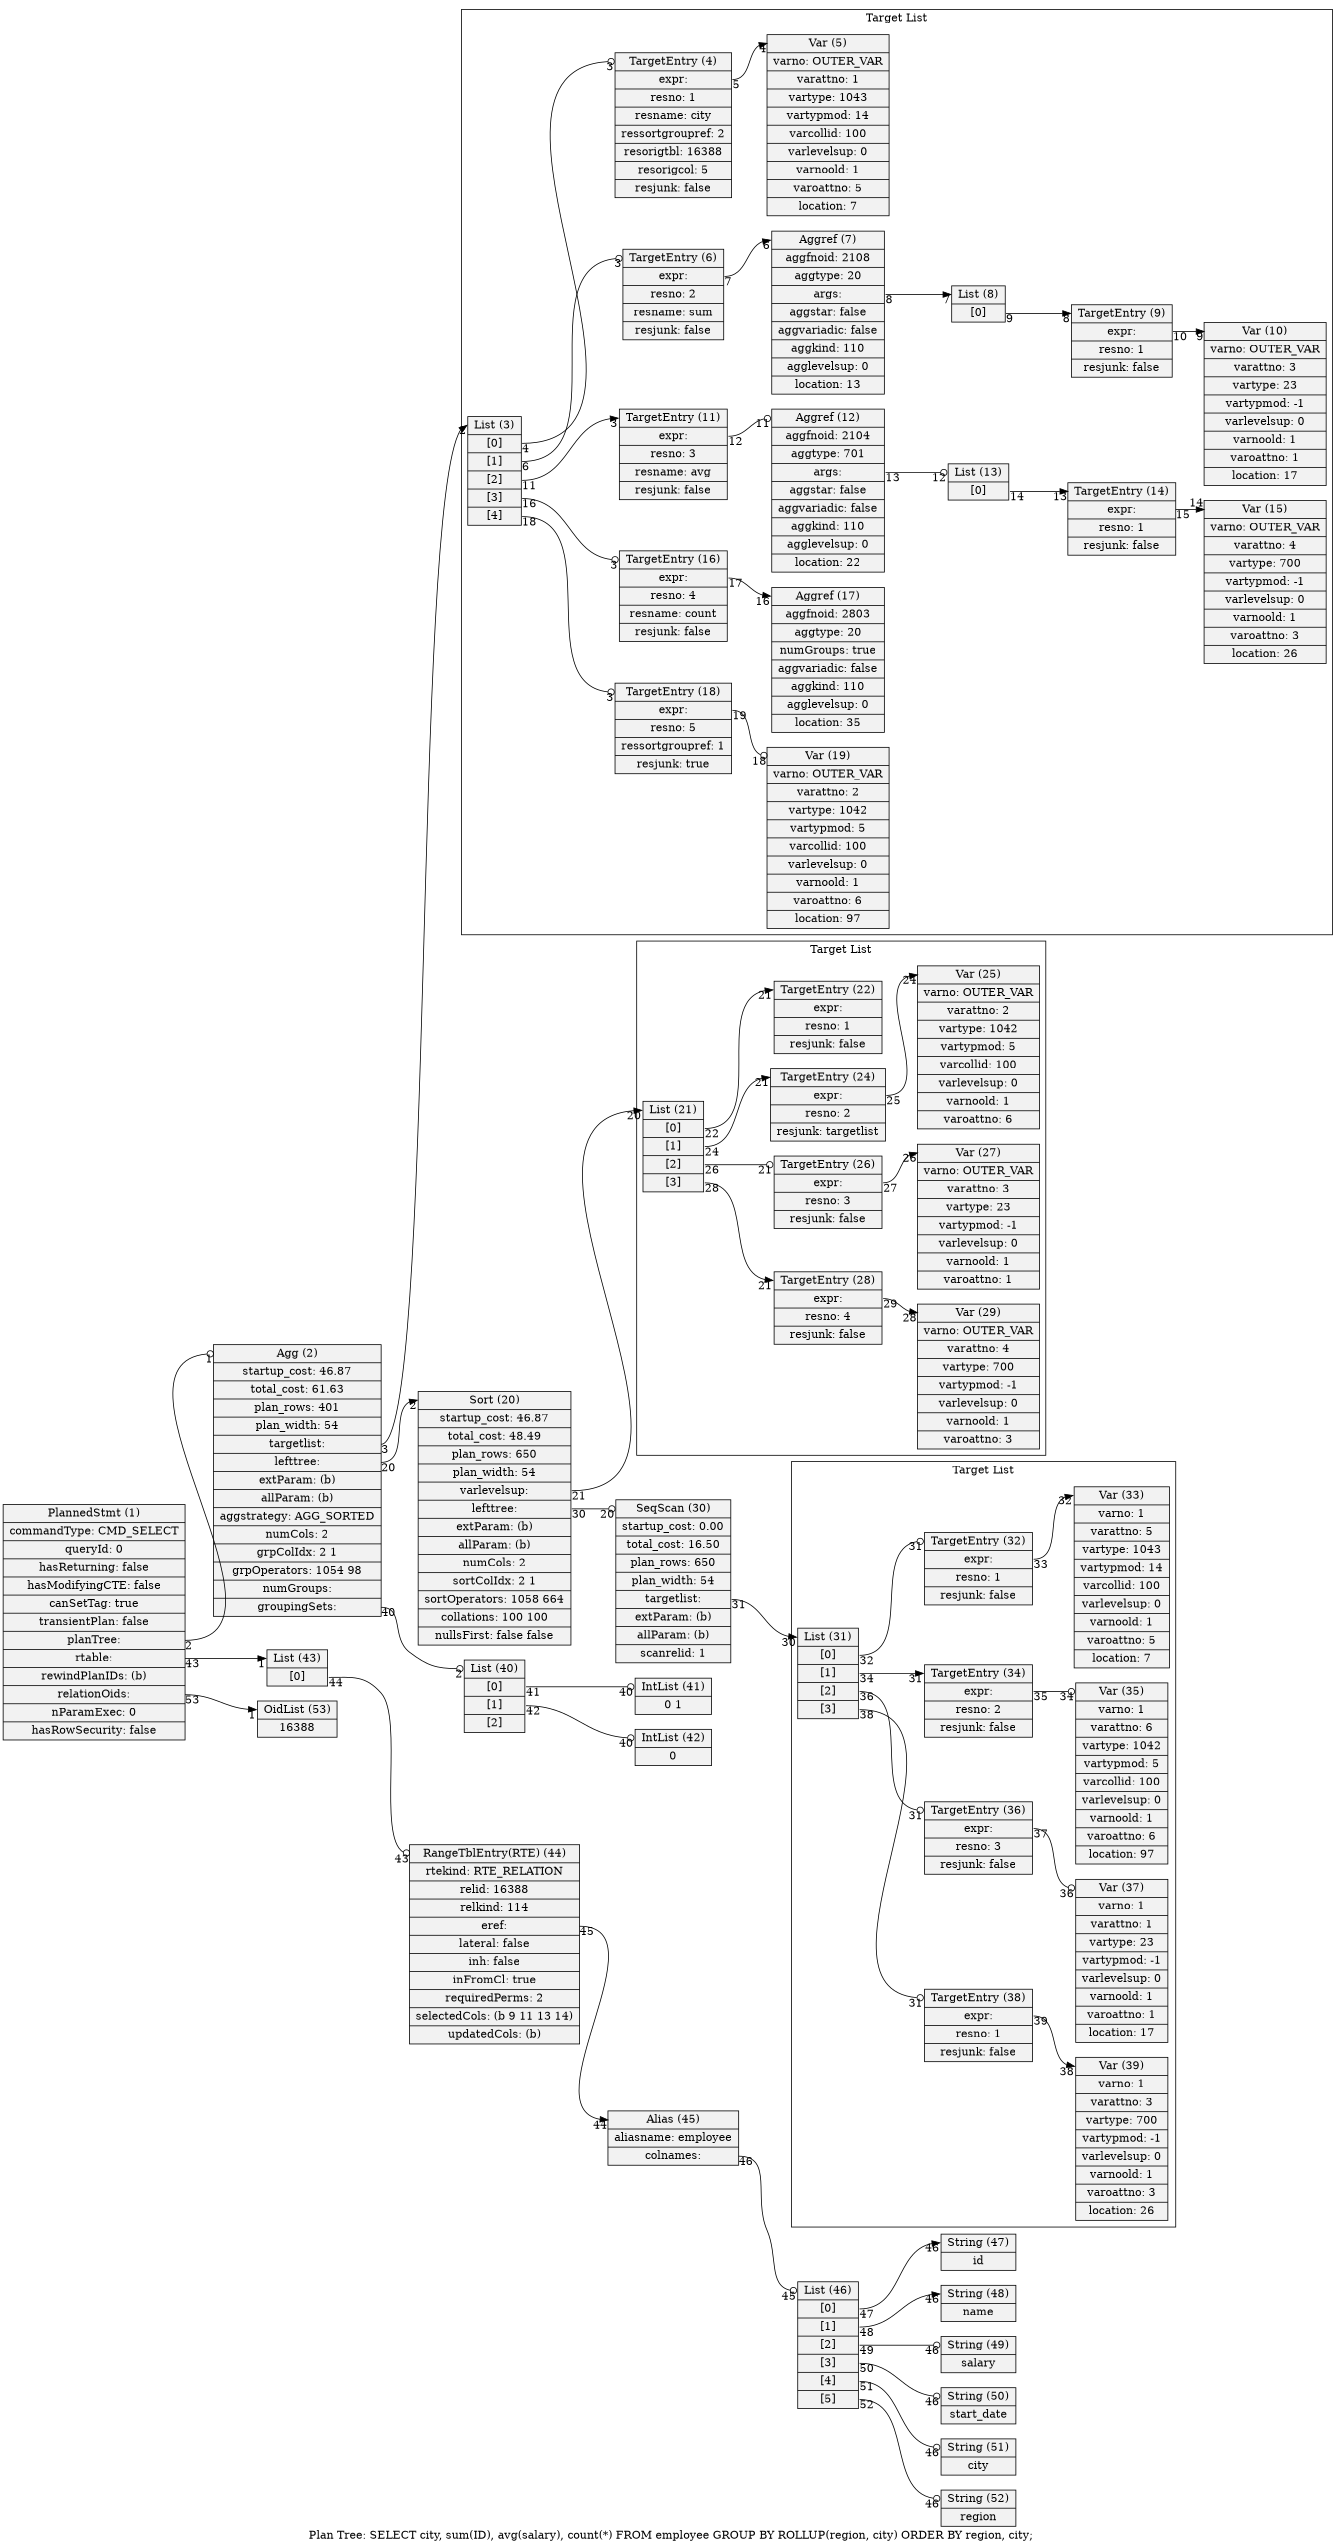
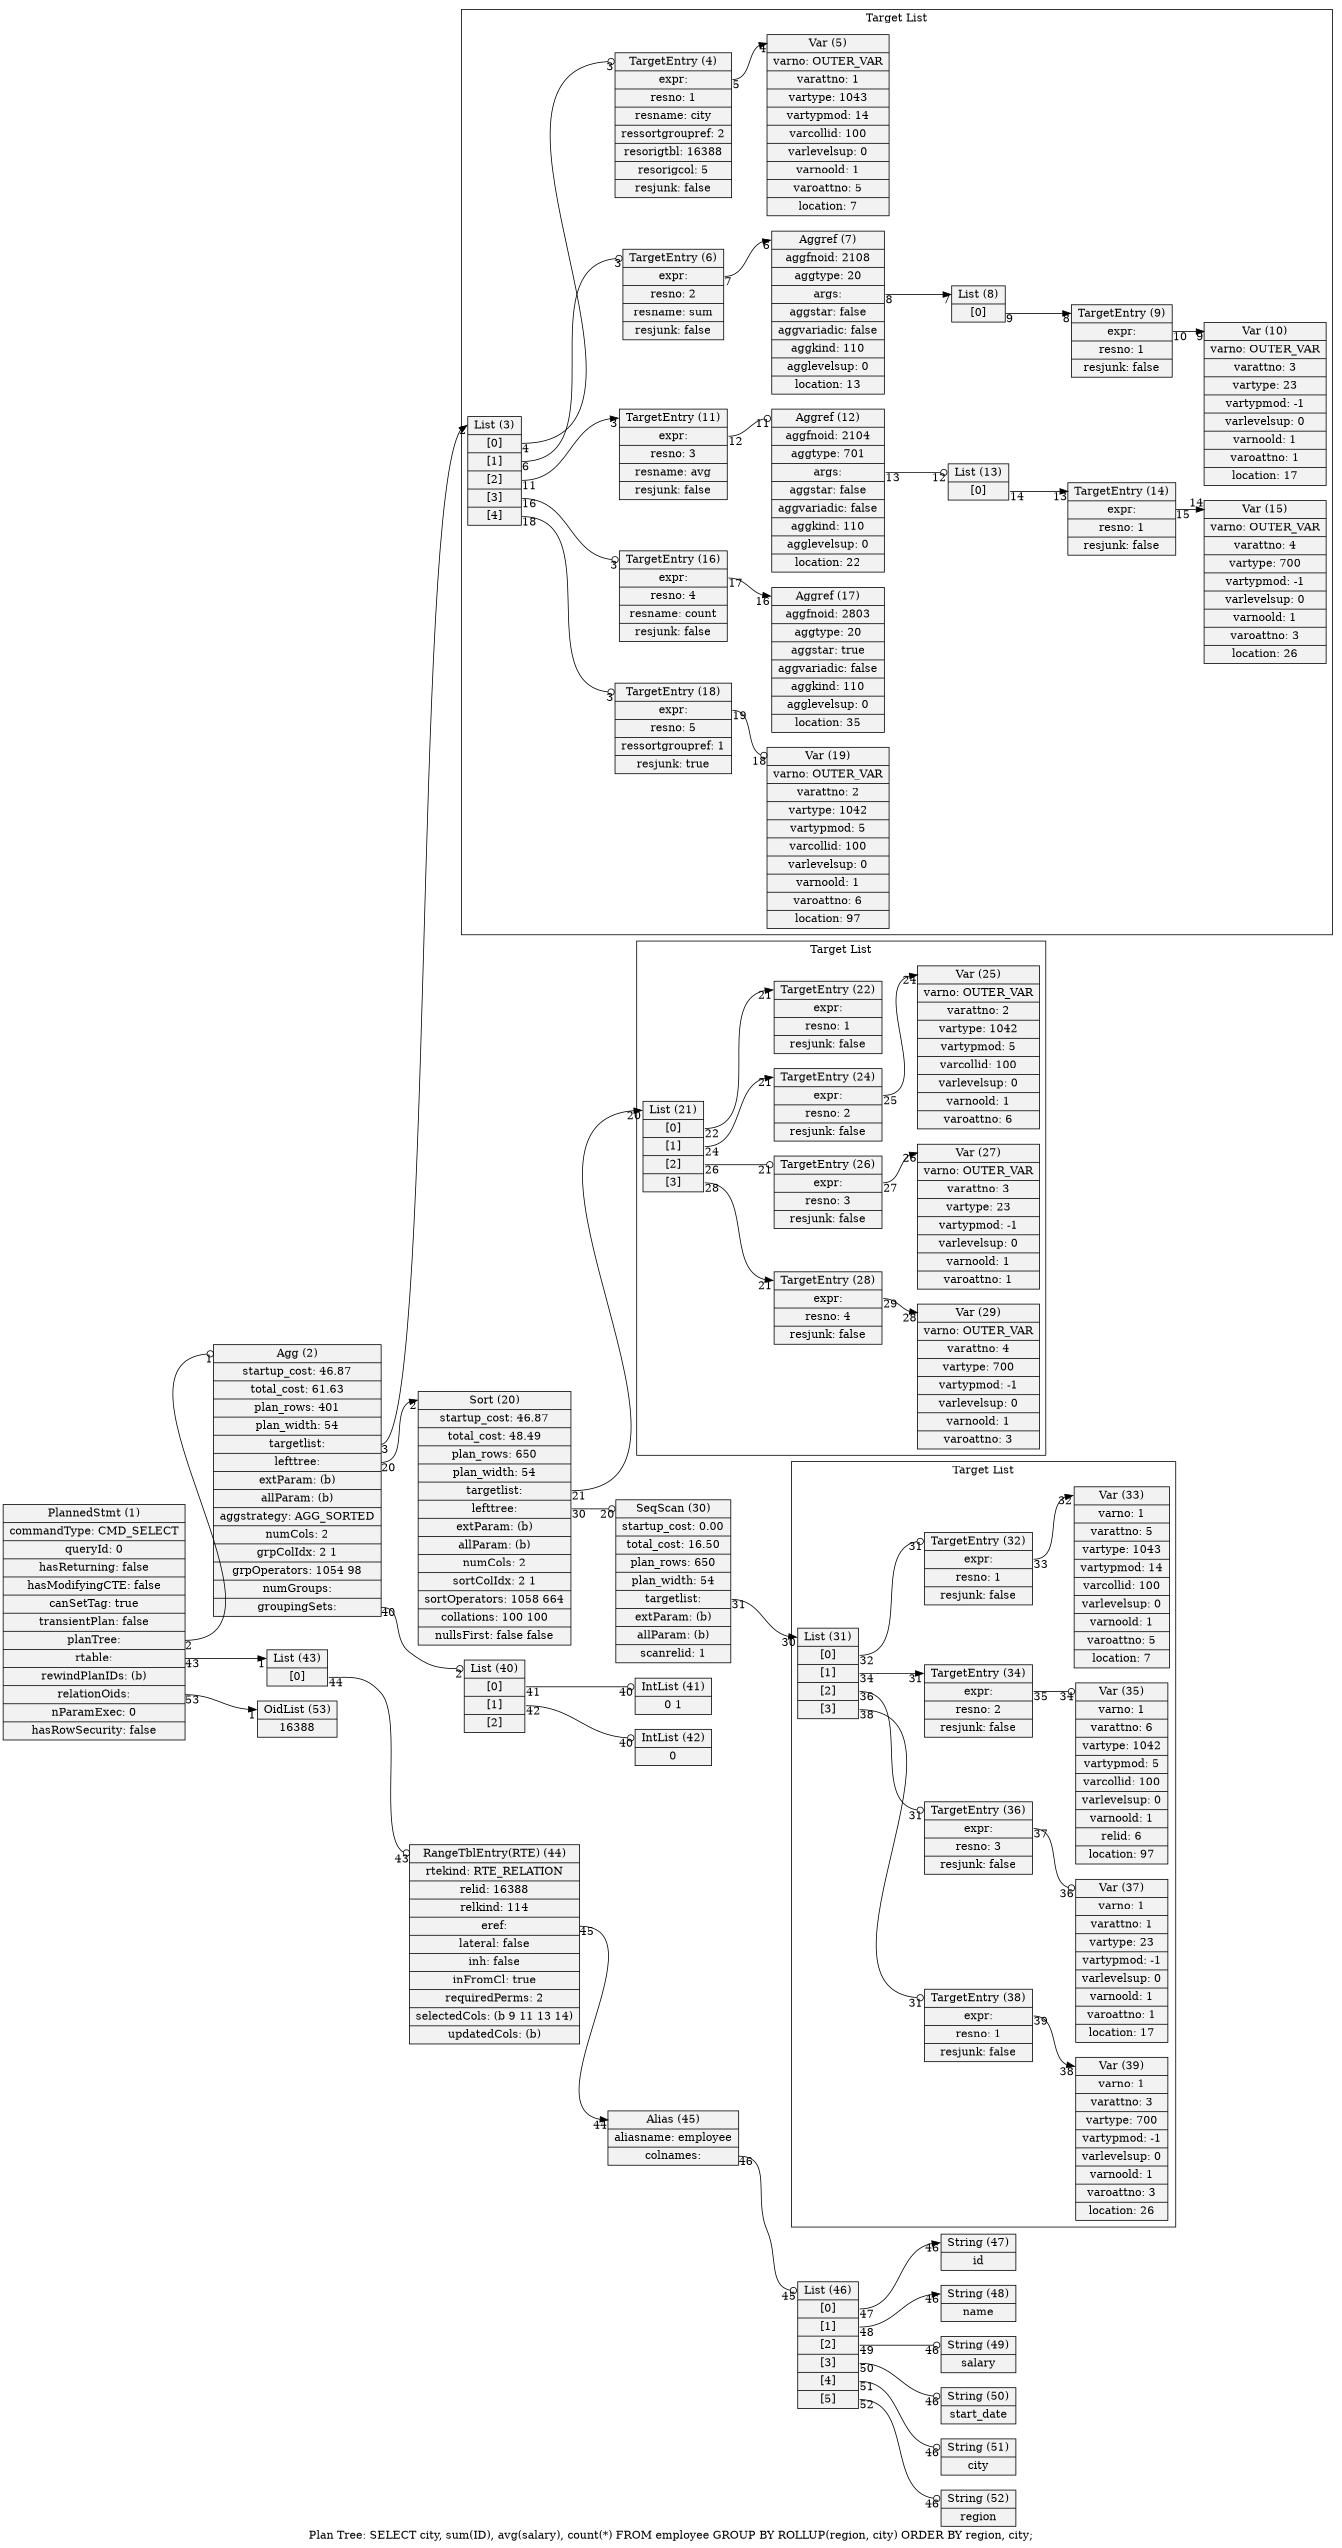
(828, 650) -> (828, 650)
(828, 1132) -> (828, 1132)
(495, 1491) -> (495, 1491)
(1122, 1836) -> (1122, 1836)
